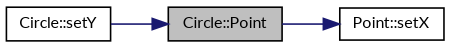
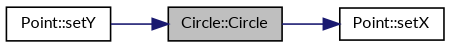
(59, 24) -> (59, 24)
(225, 24) -> (225, 24)
